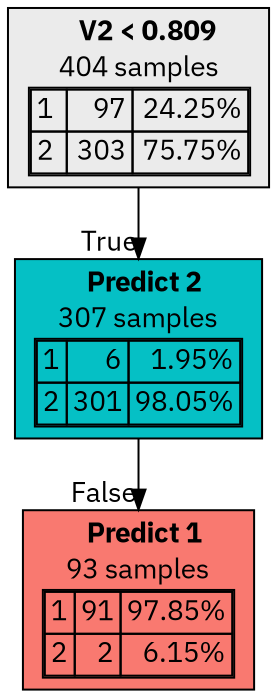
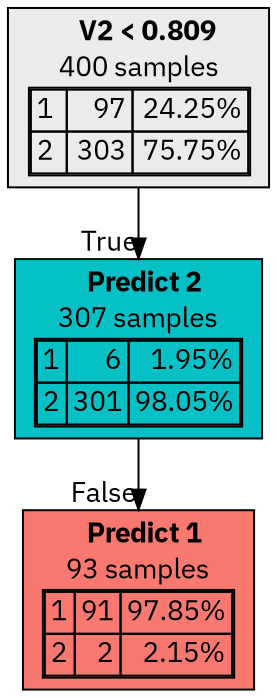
(140, 68) -> (140, 68)
(184, 654) -> (184, 654)
